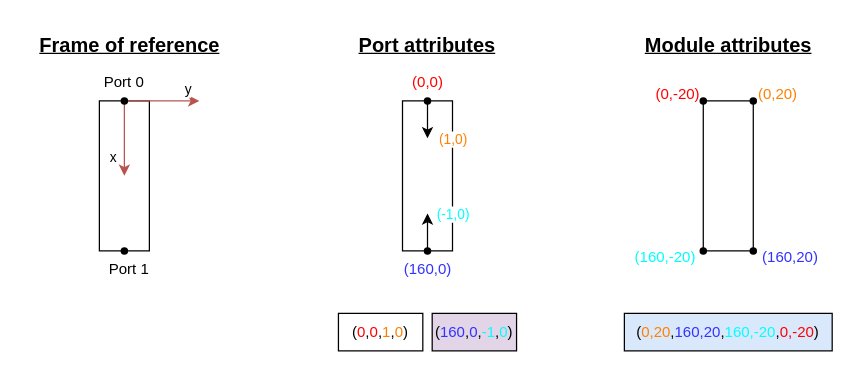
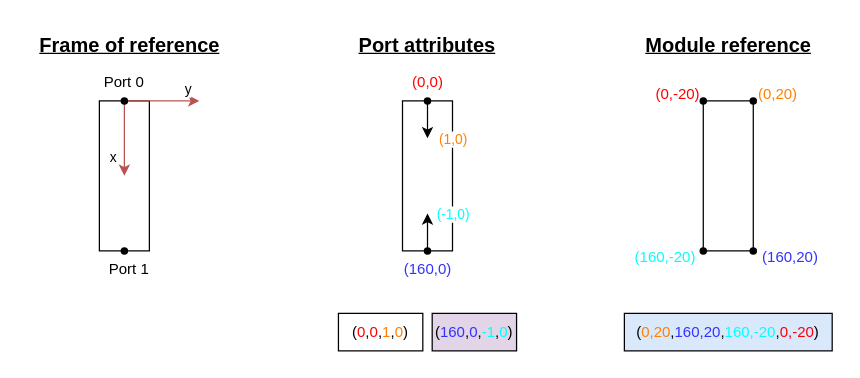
(729, 44) -> (729, 44)
